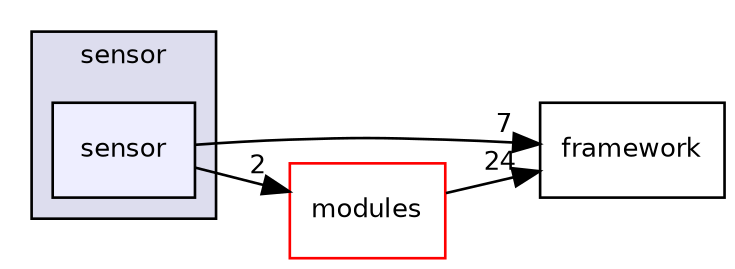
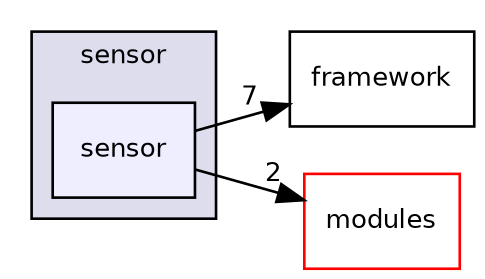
(480, 185) -> none
